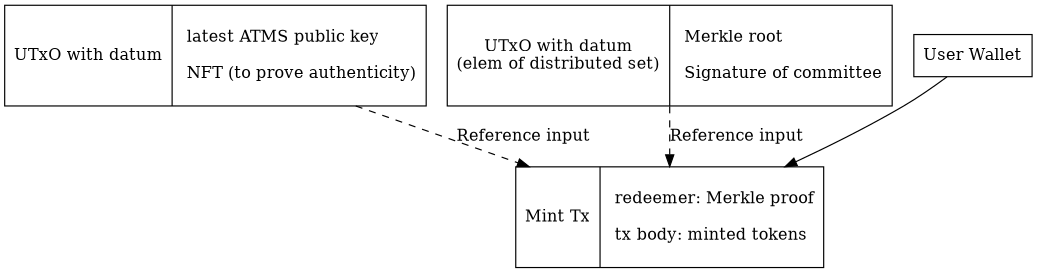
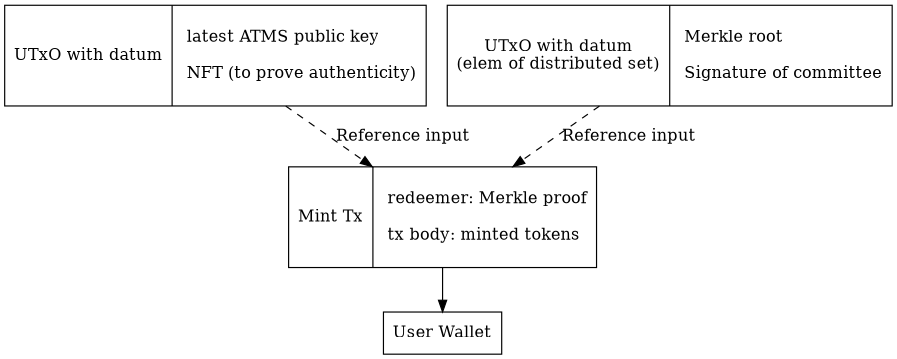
(873, 123) -> (443, 284)
